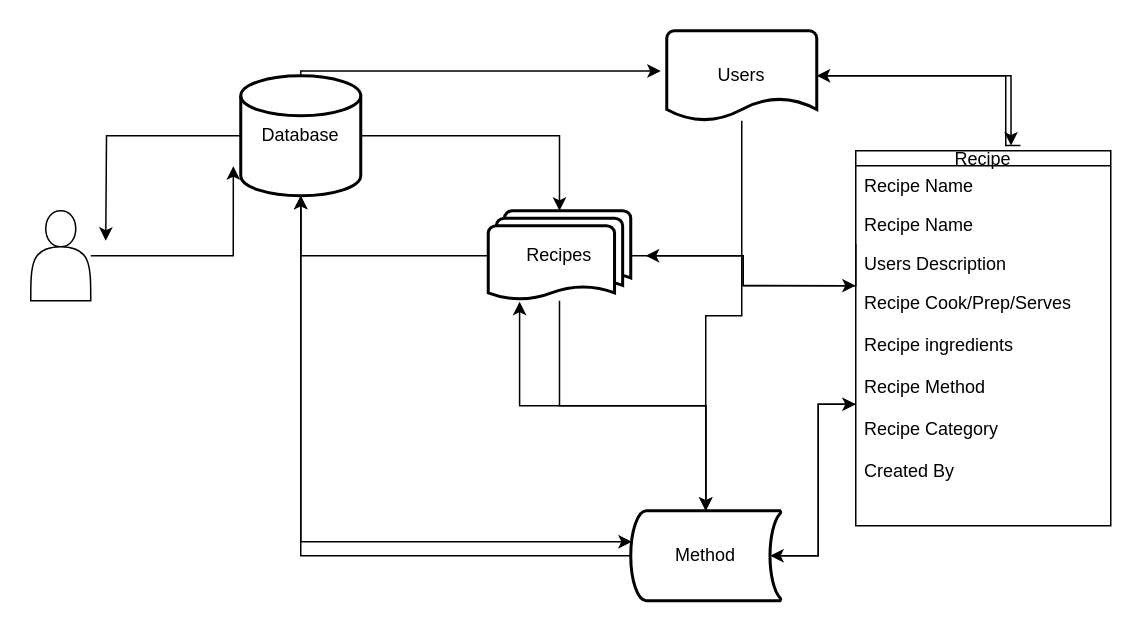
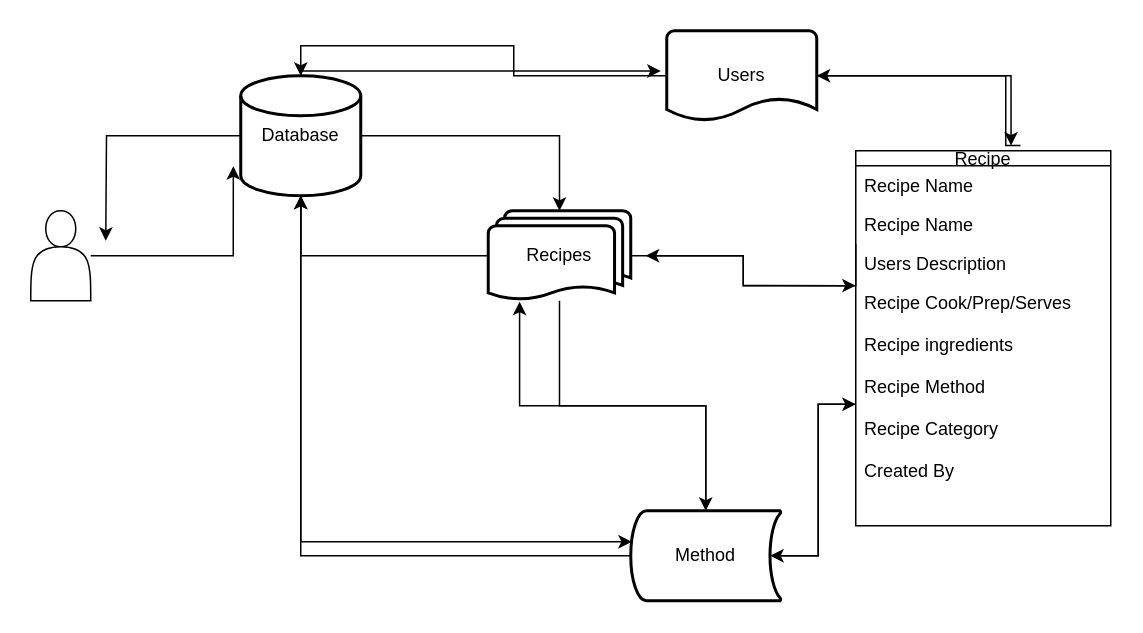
(706, 327) -> (489, 46)
